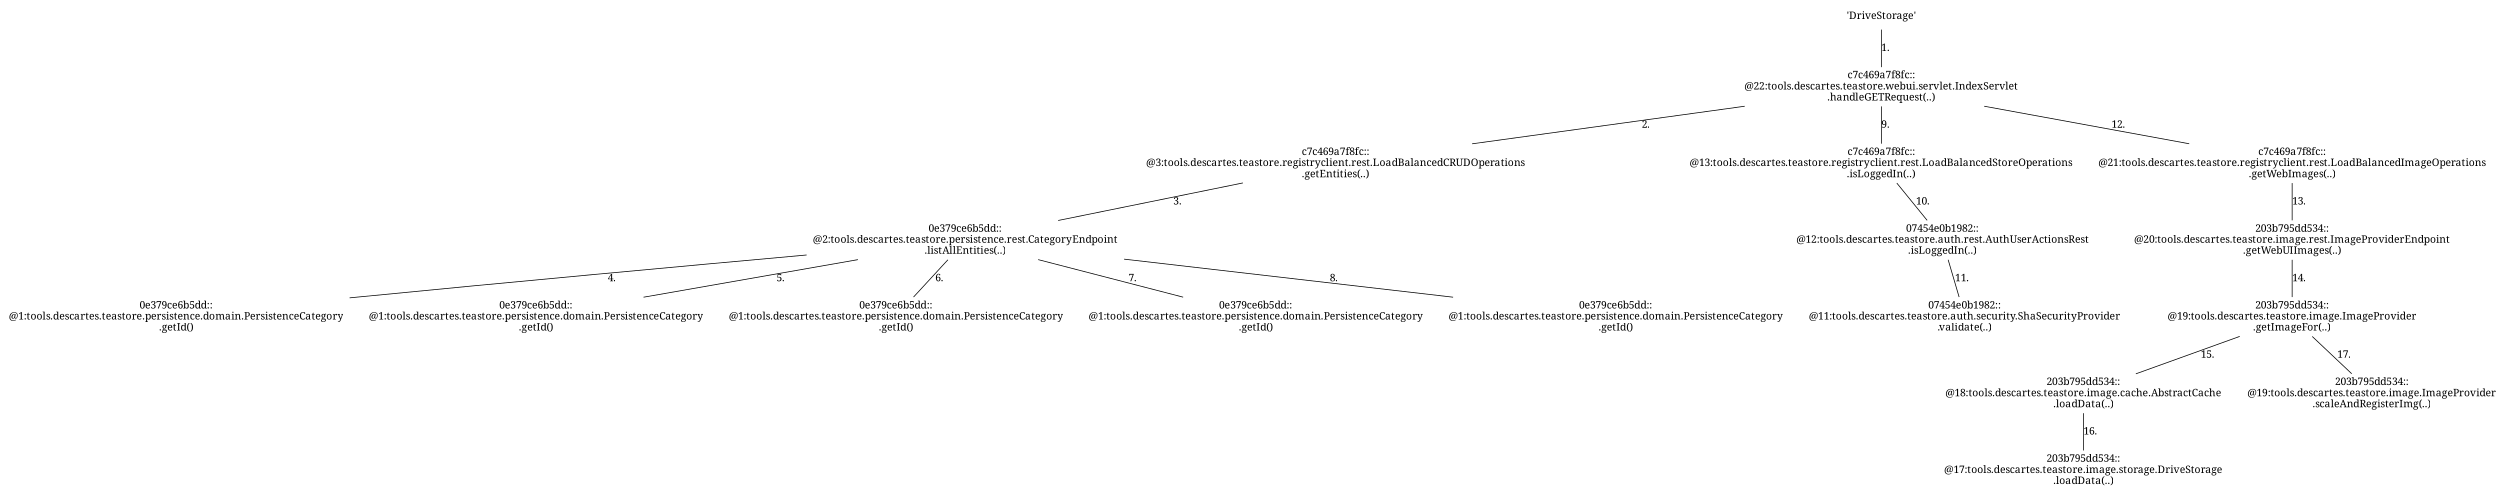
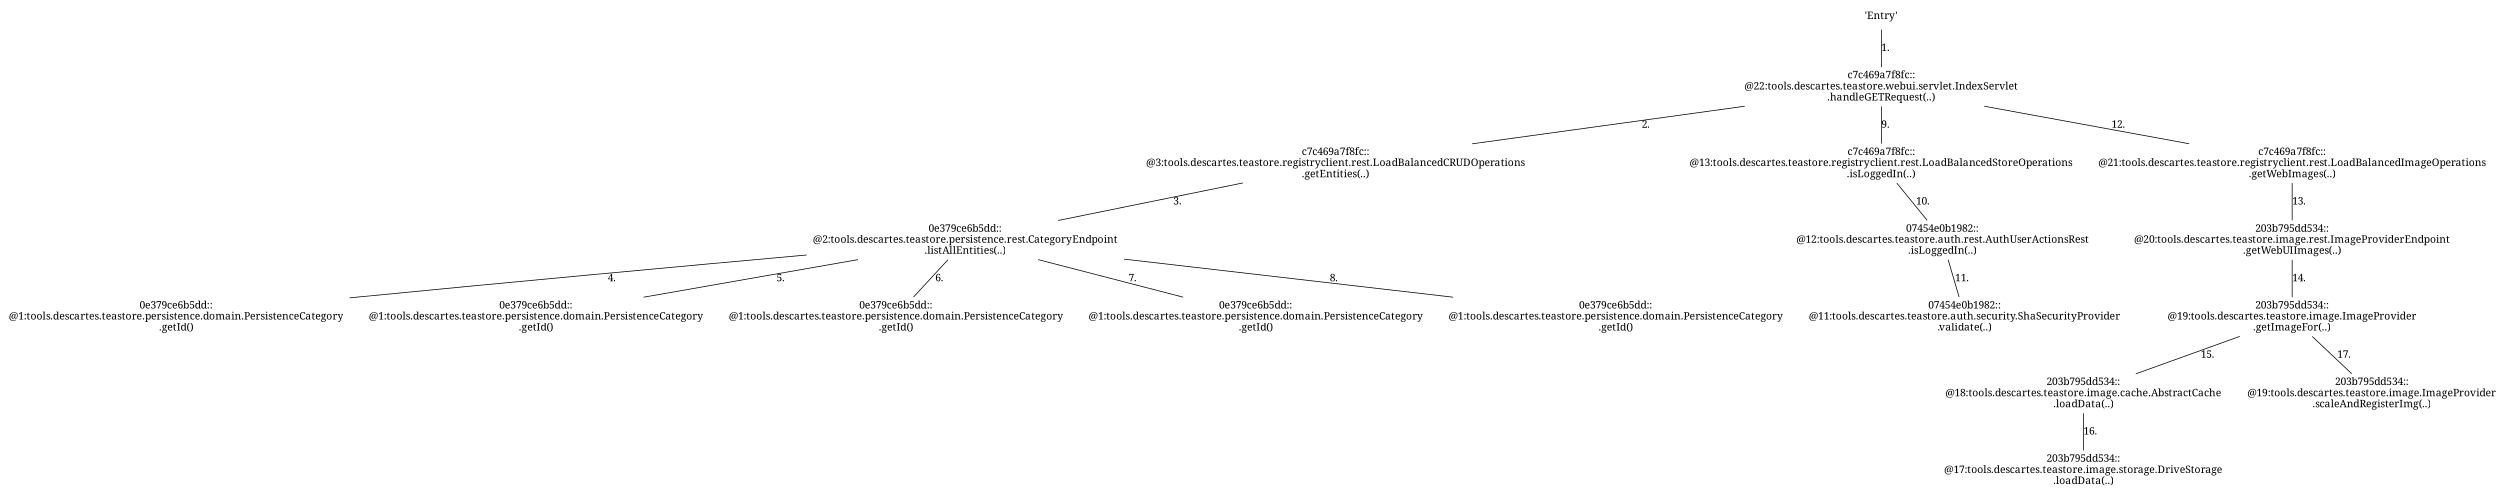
(1881, 16) -> (1881, 16)
